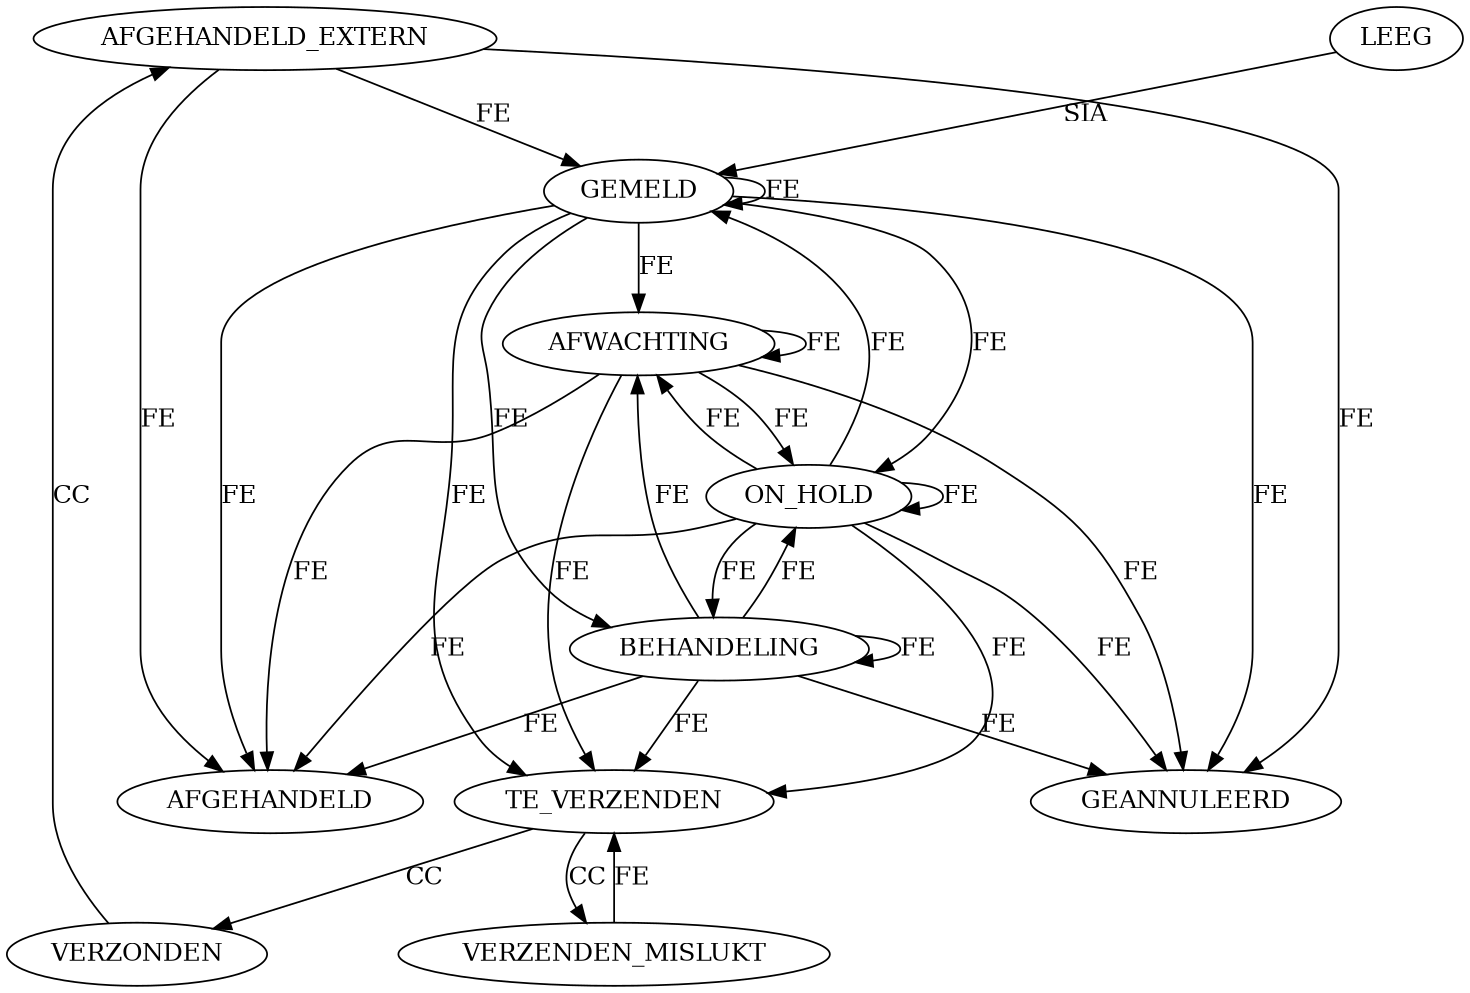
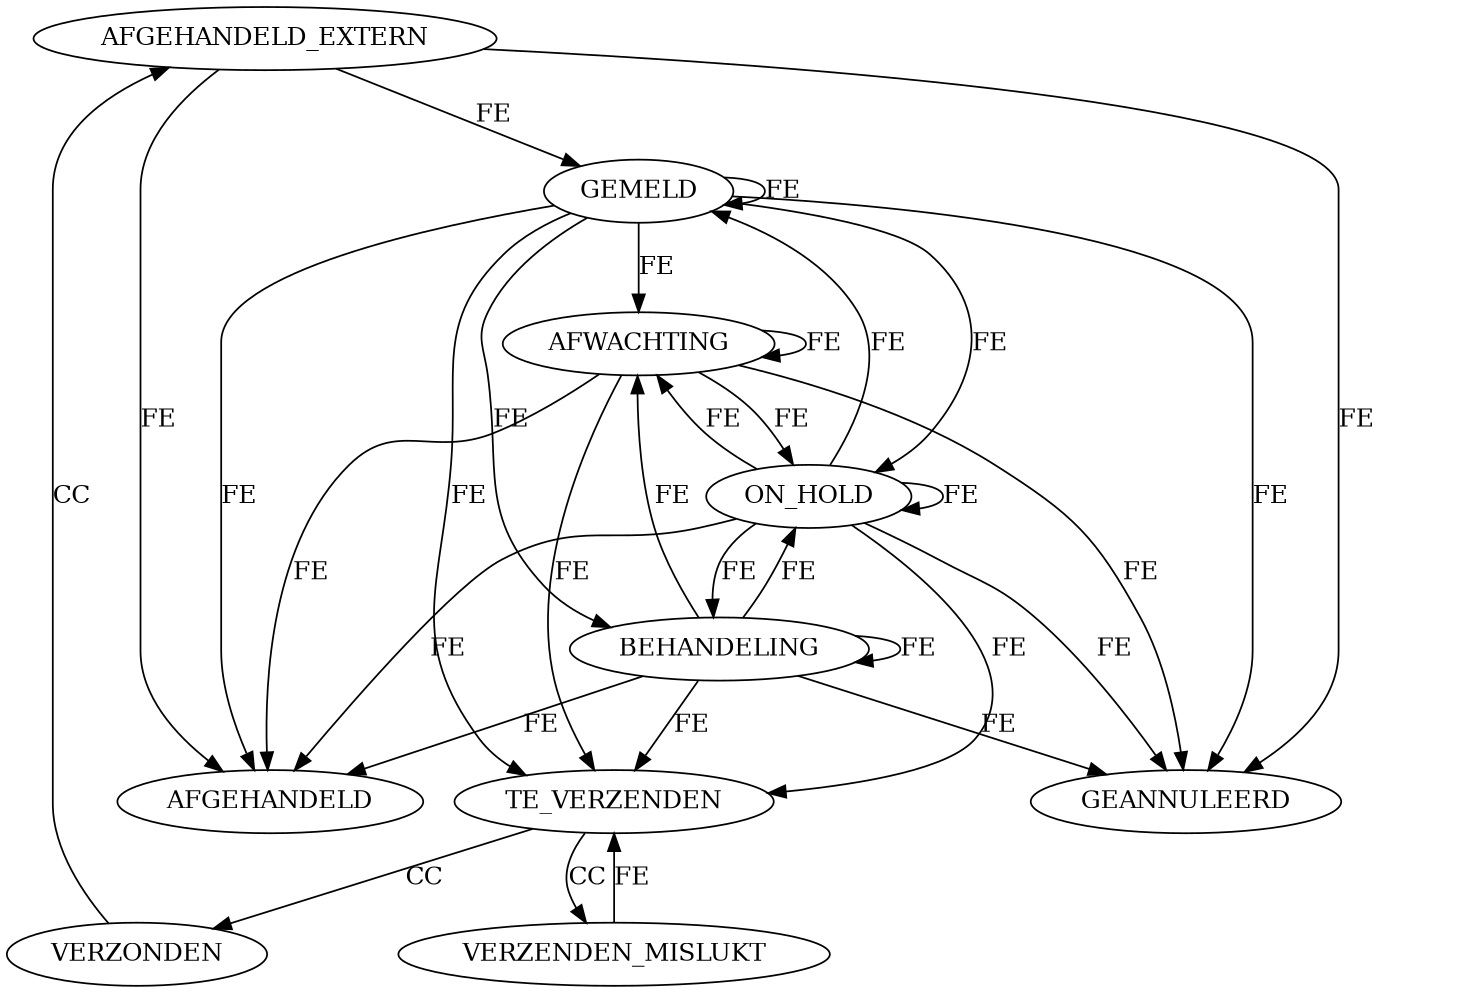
(1396, 39) -> none
